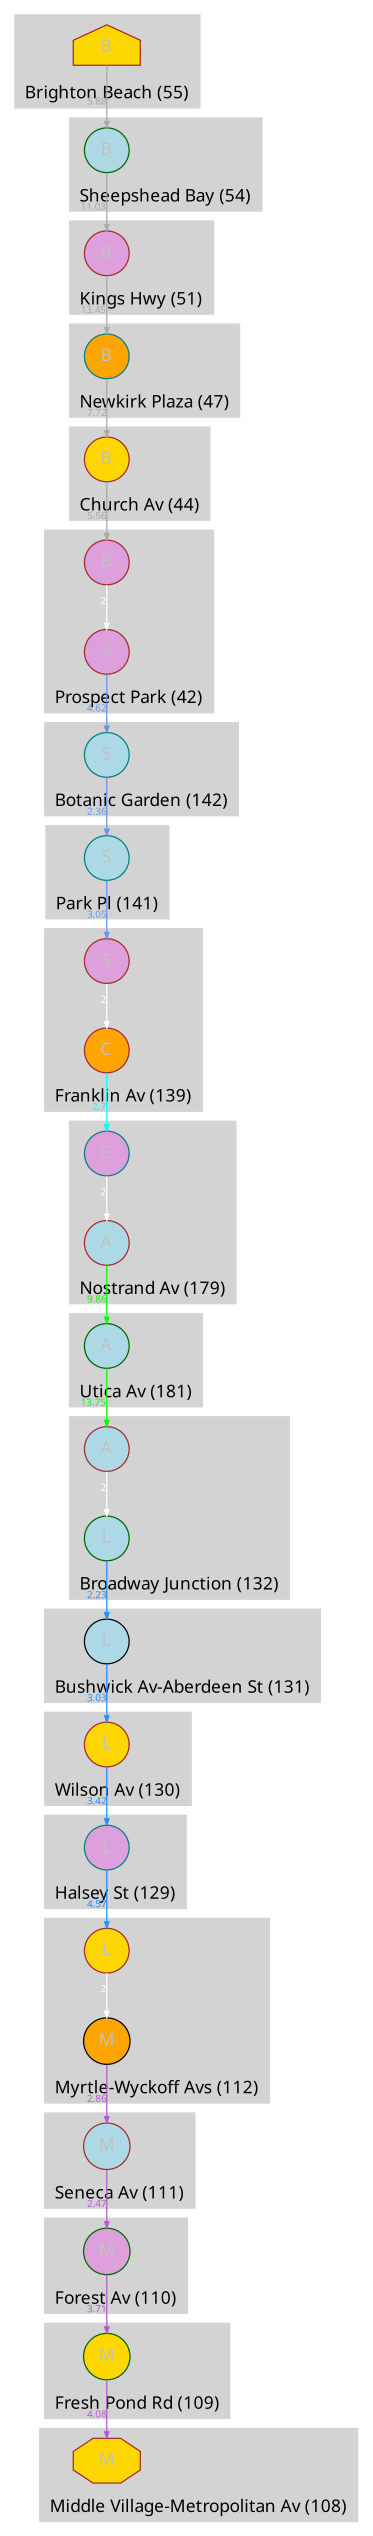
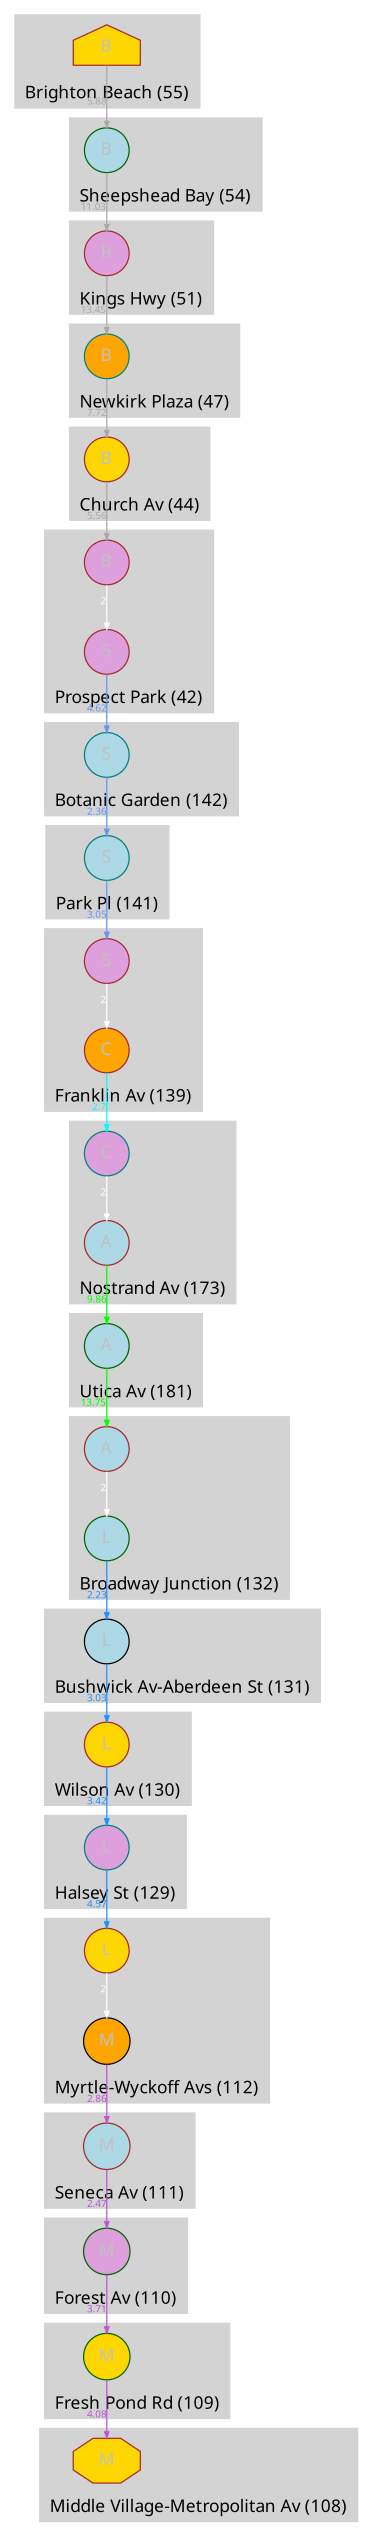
(153, 1289) -> (153, 1289)
